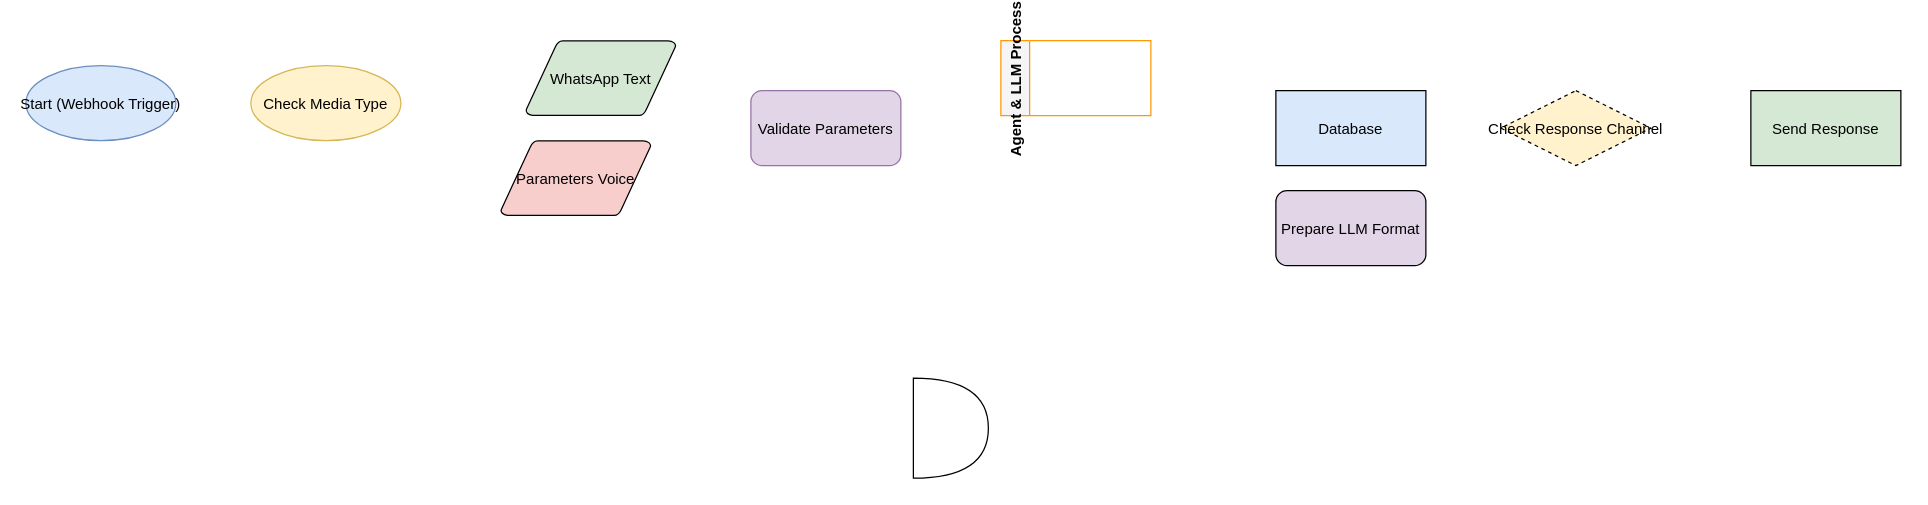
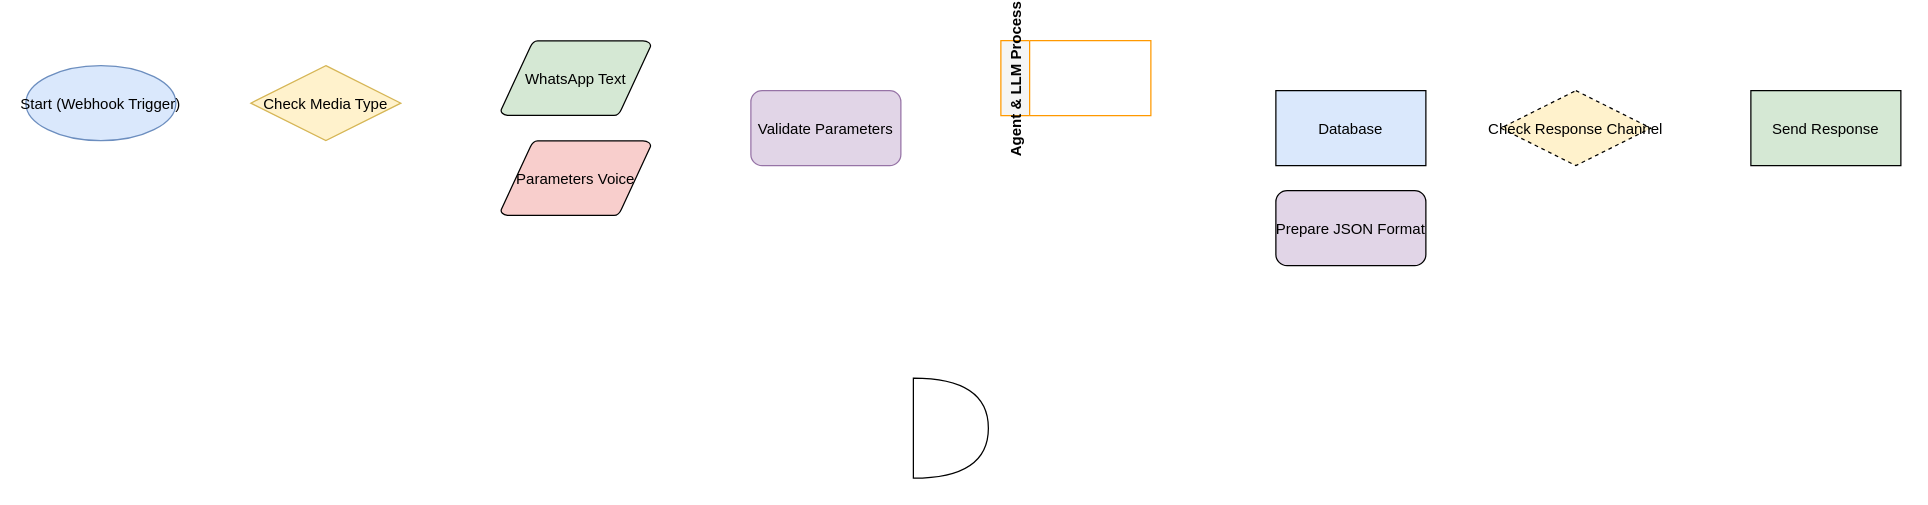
(601, 78) -> (576, 78)
(326, 103) -> (326, 103)
(1350, 229) -> (1350, 229)
